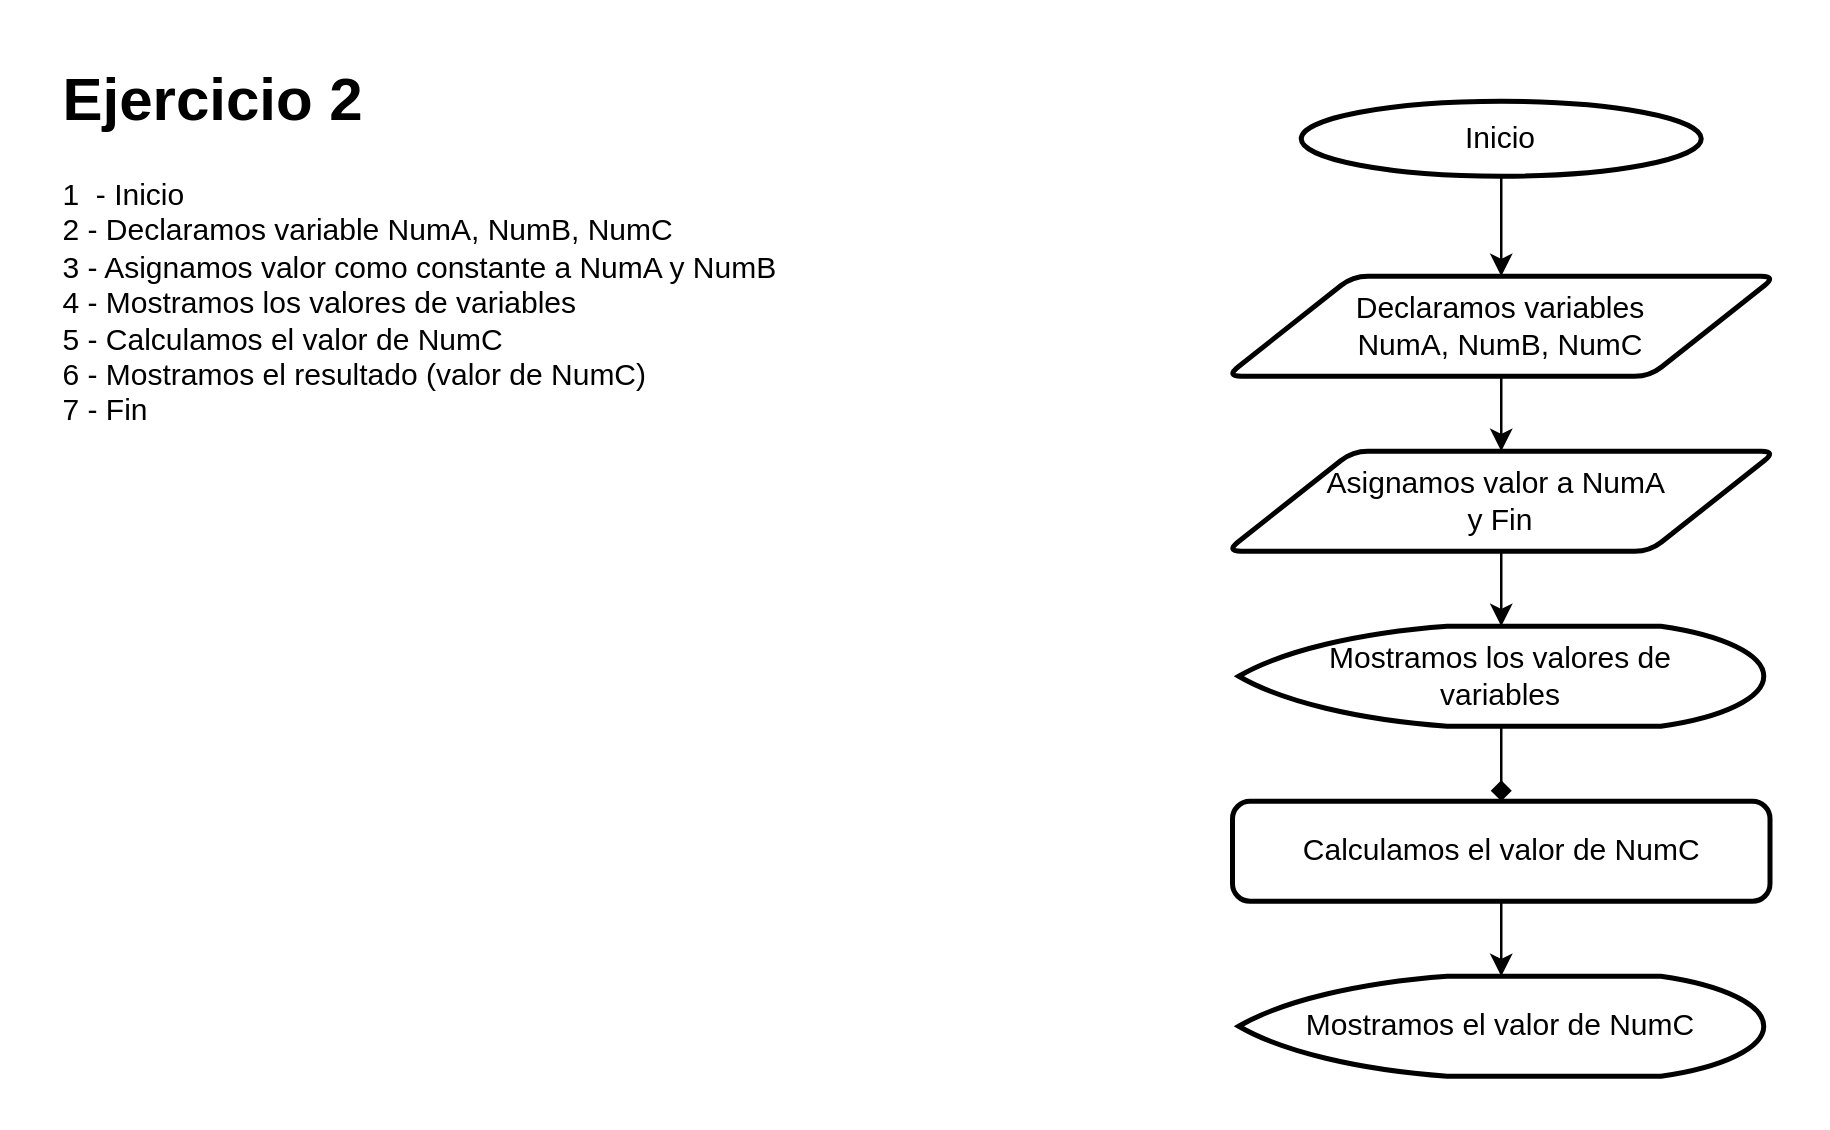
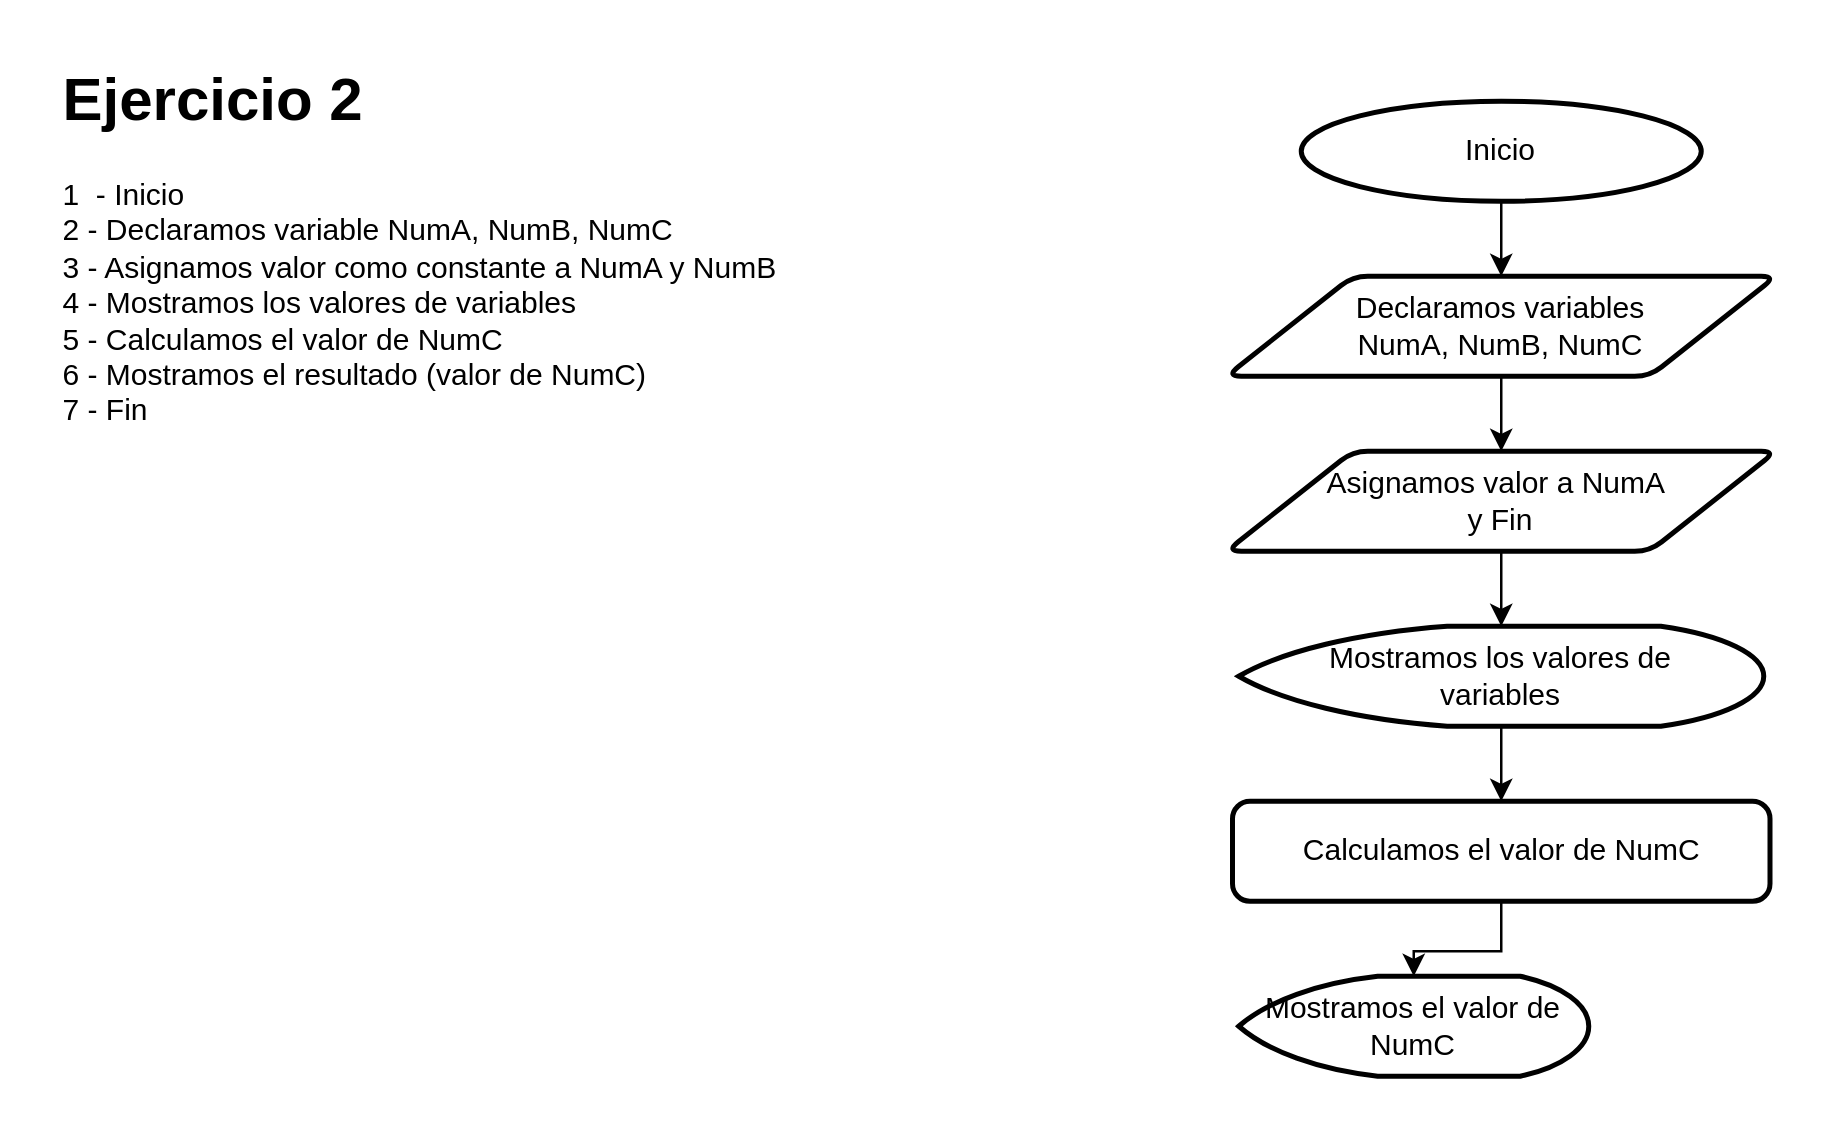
(1501, 139) -> (1501, 151)
(1501, 781) -> (1501, 782)
(1501, 1026) -> (1414, 1026)
